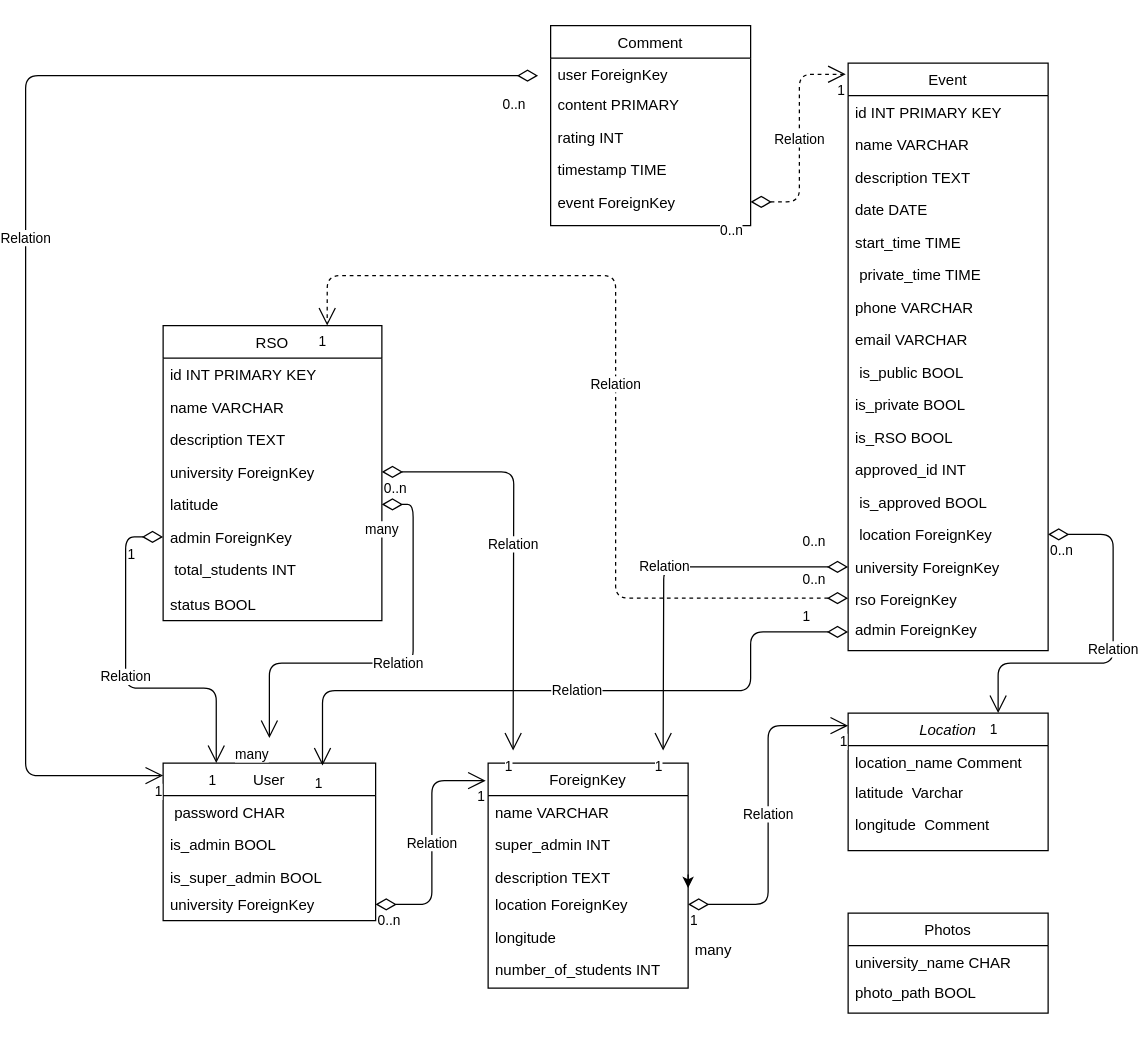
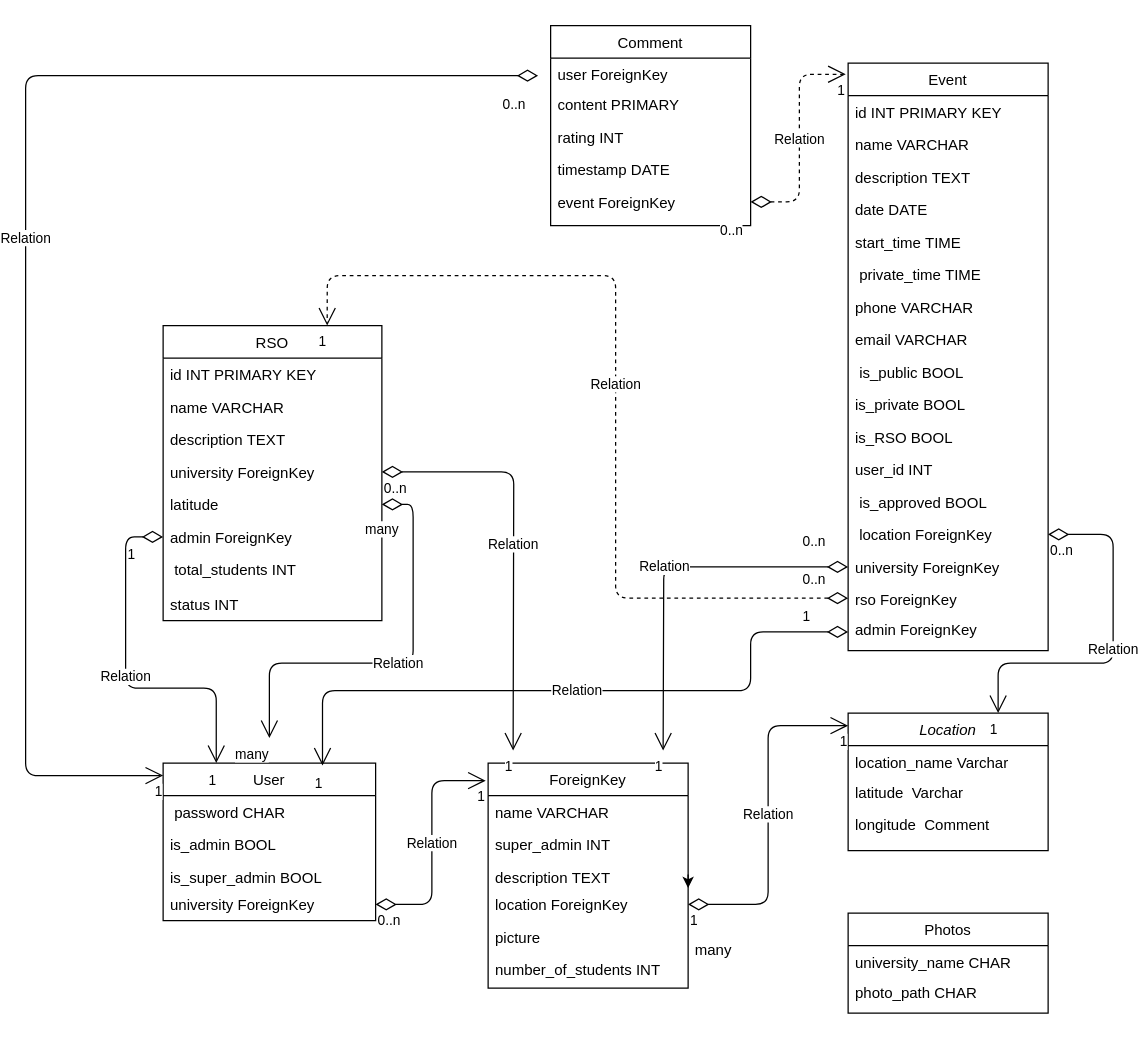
(612, 170) -> (612, 170)
(916, 470) -> (899, 470)
(214, 605) -> (210, 605)
(937, 763) -> (937, 763)
(529, 938) -> (522, 938)
(916, 993) -> (916, 993)
